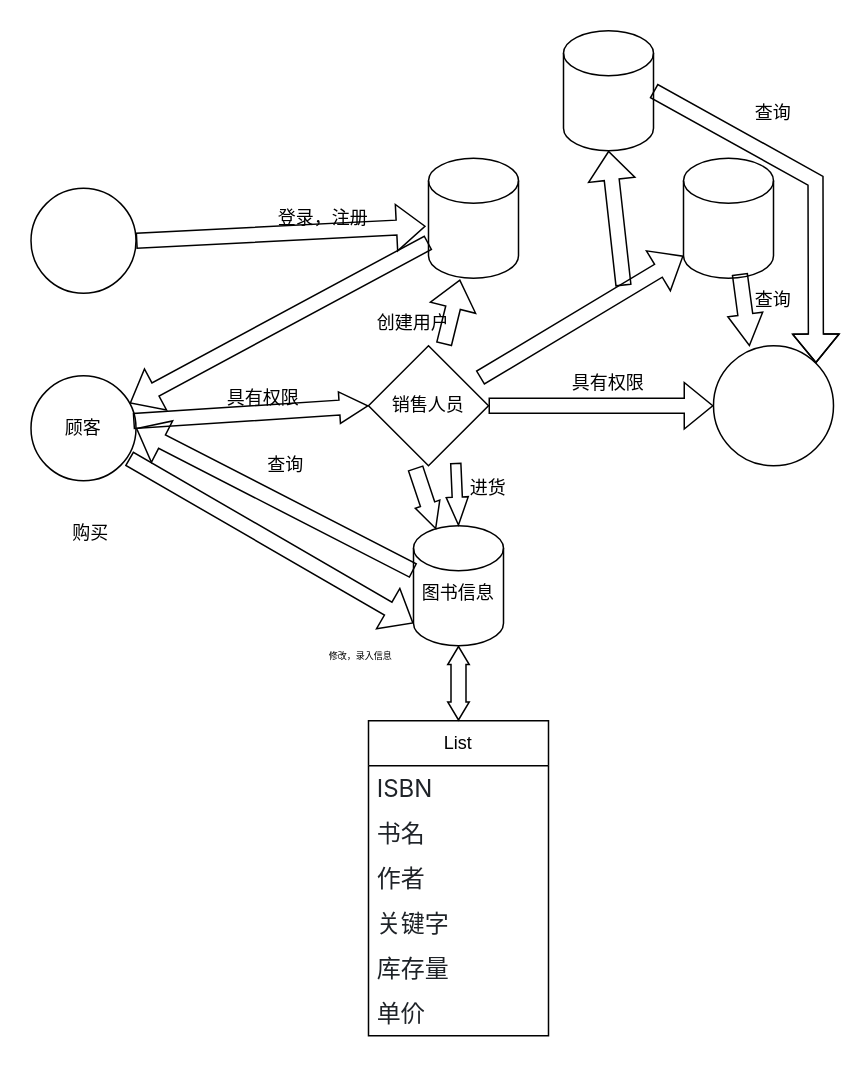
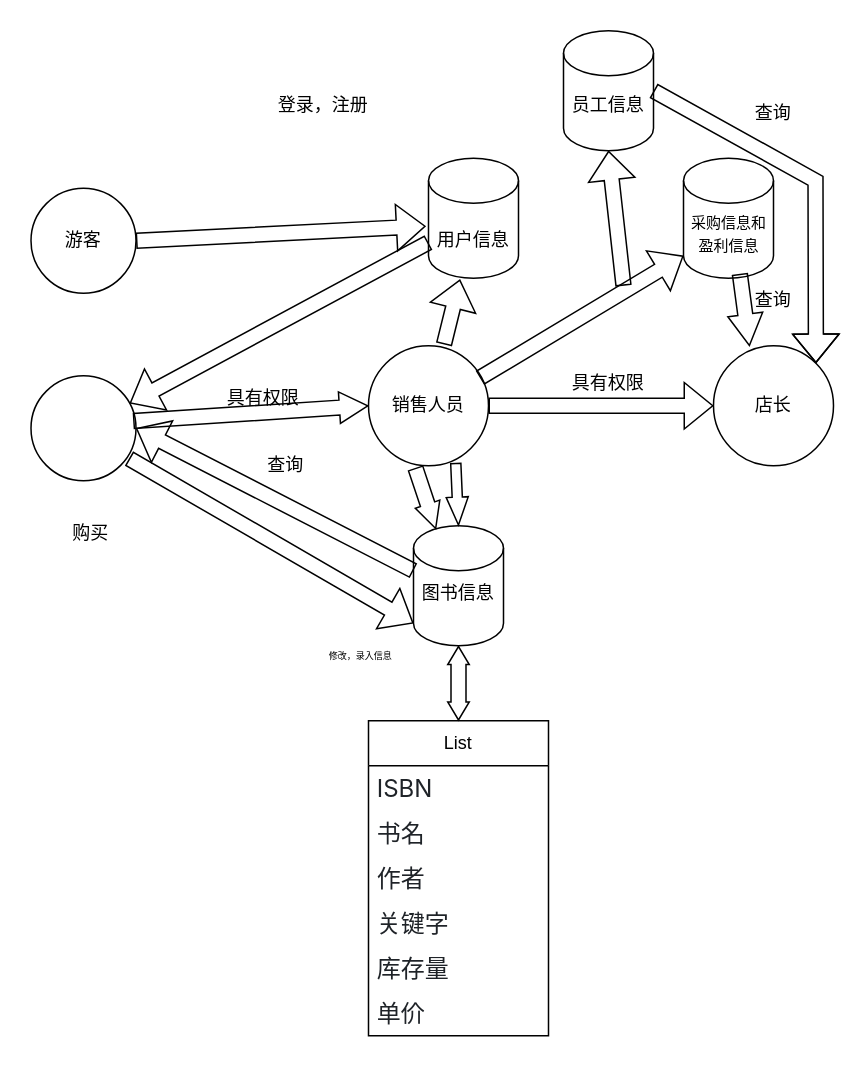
none -> (608, 106)
(323, 218) -> (323, 106)
none -> (728, 233)
none -> (83, 241)
none -> (473, 241)
(413, 323) -> none
(428, 406) -> (428, 406)
none -> (773, 406)
(83, 428) -> none
(488, 488) -> none
